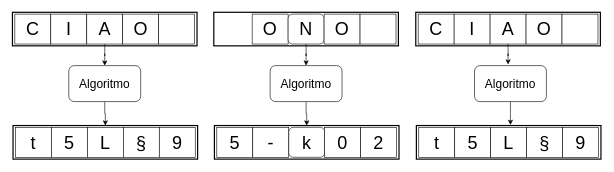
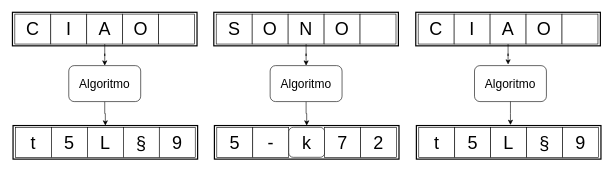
none -> (234, 29)
(306, 29) -> (306, 29)
(343, 143) -> (343, 143)
